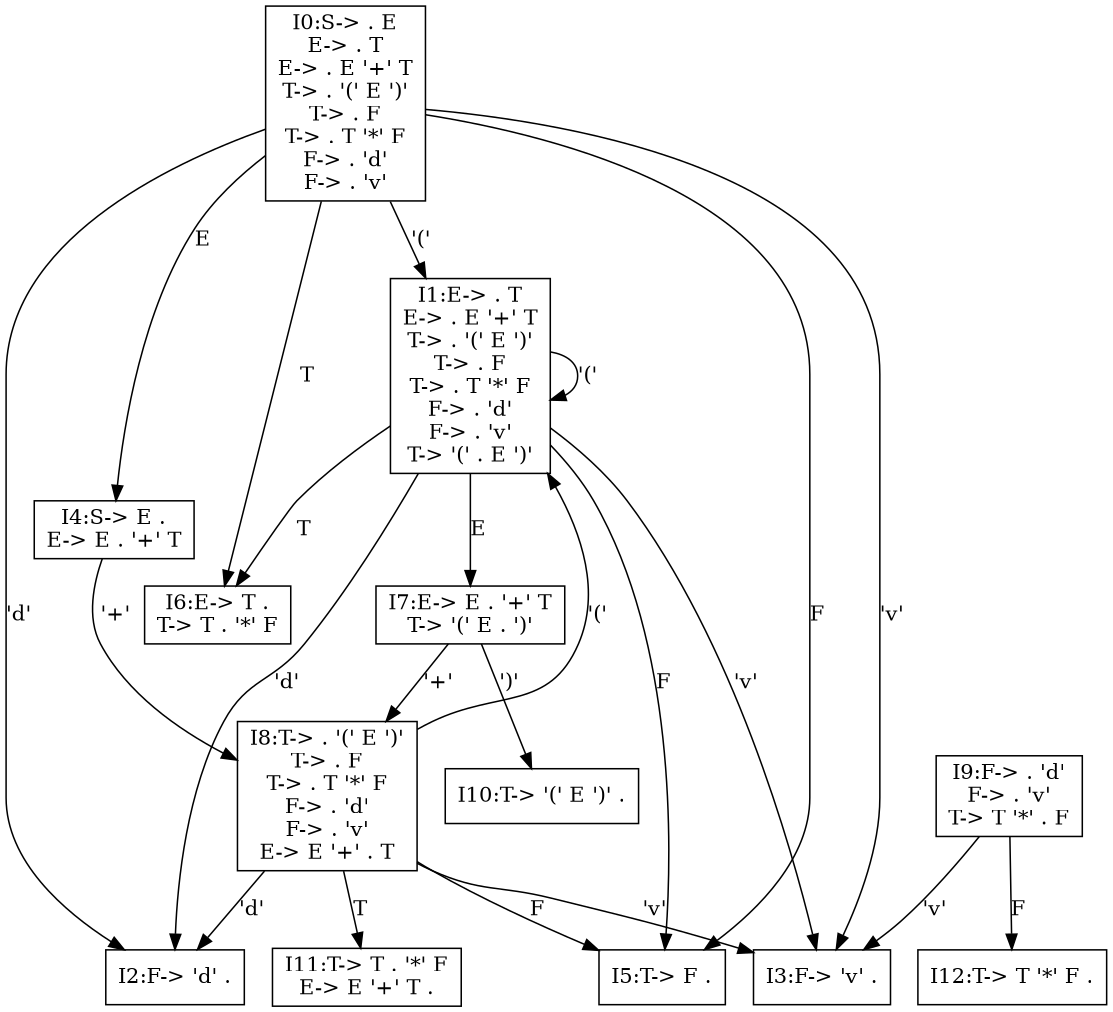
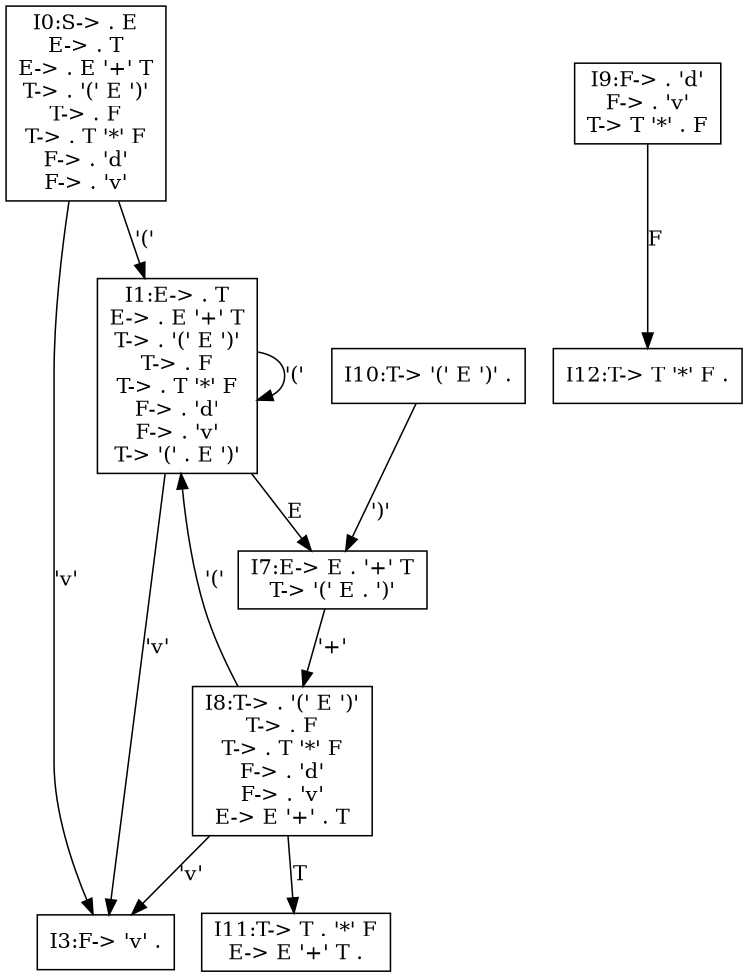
(114, 530) -> none
(218, 615) -> none
(500, 691) -> (384, 470)
(931, 892) -> none
(175, 977) -> none
(662, 977) -> none
